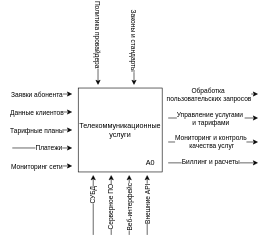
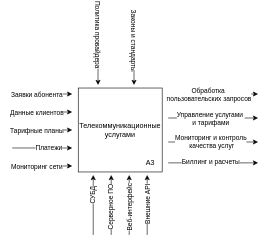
(120, 130) -> (120, 130)
(151, 163) -> (151, 163)
